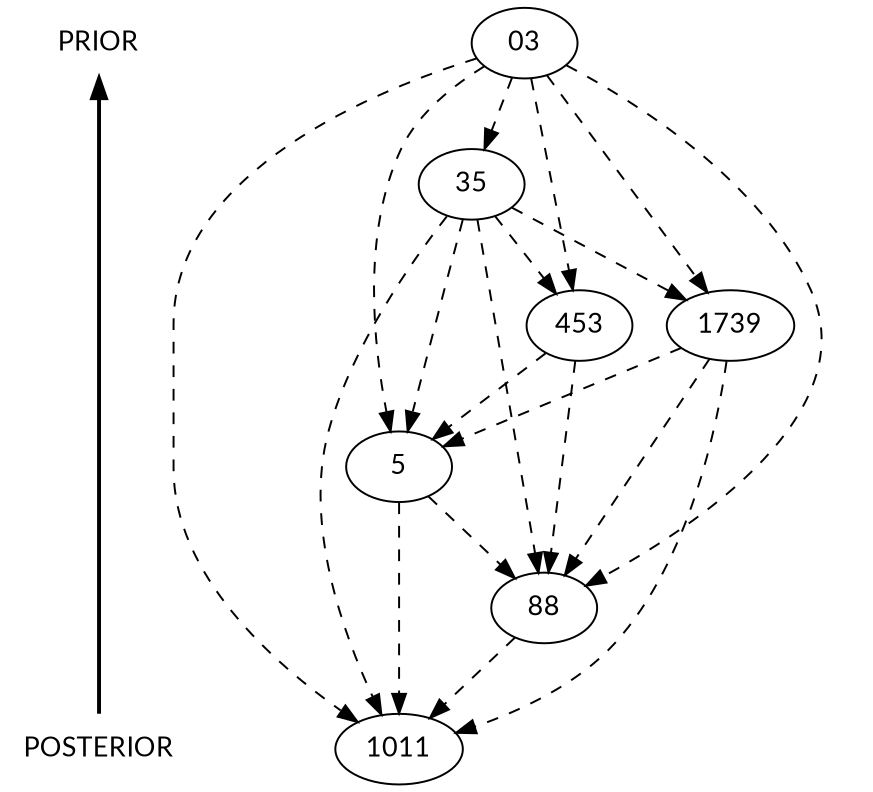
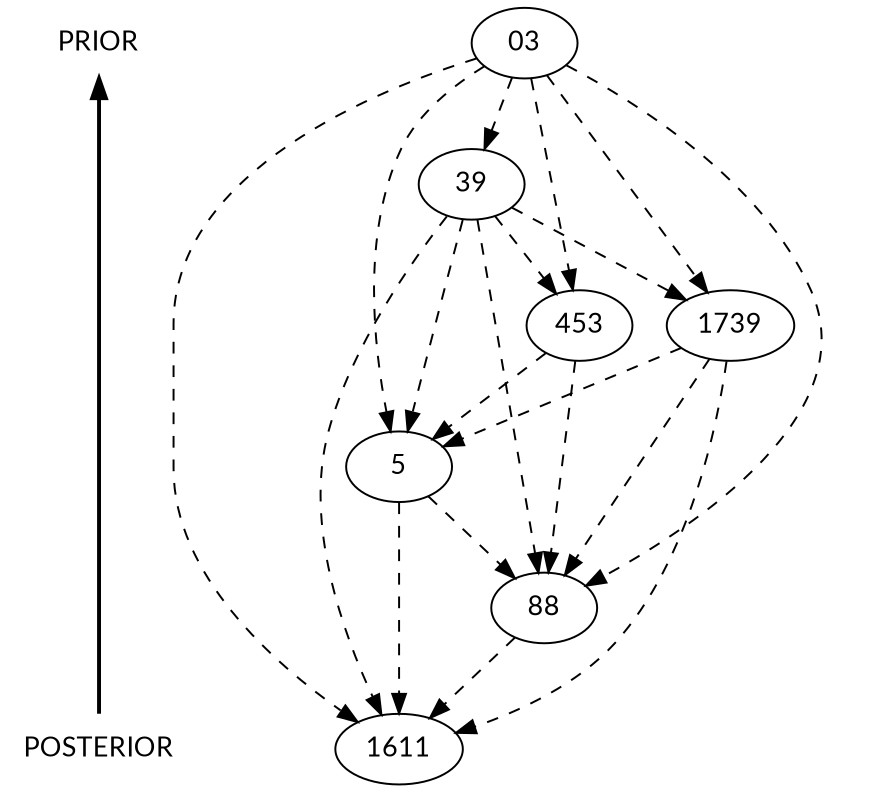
(472, 184) -> (472, 184)
(399, 749) -> (399, 749)
